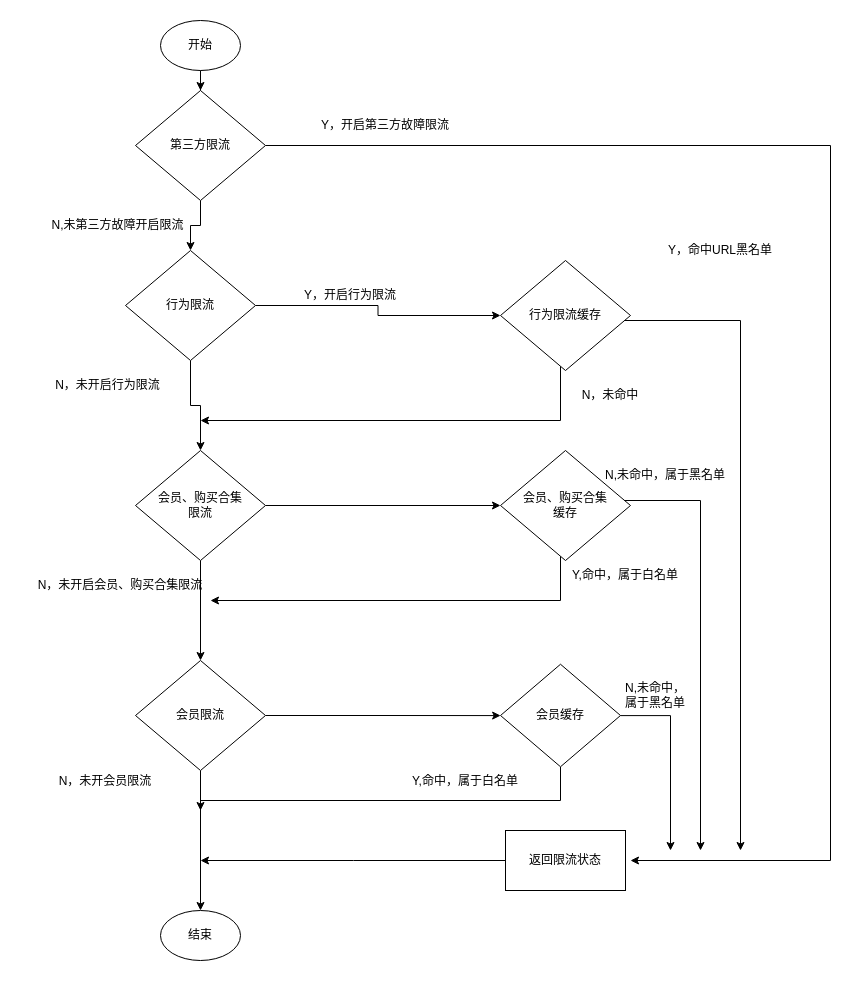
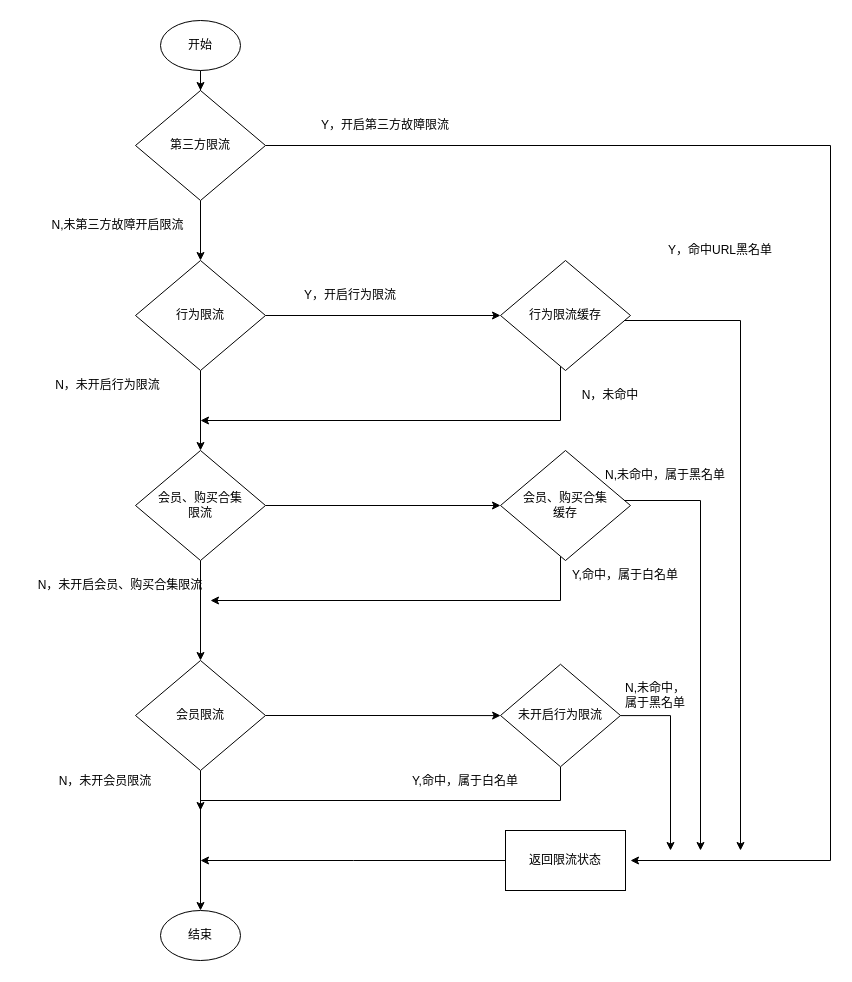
(191, 306) -> (201, 316)
(561, 716) -> (561, 716)
